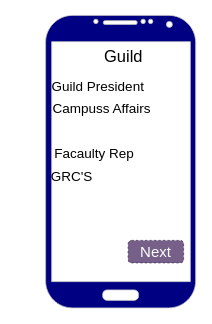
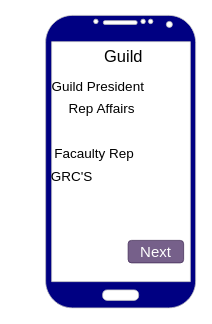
(102, 109) -> (102, 109)
(156, 252) -> (156, 252)
